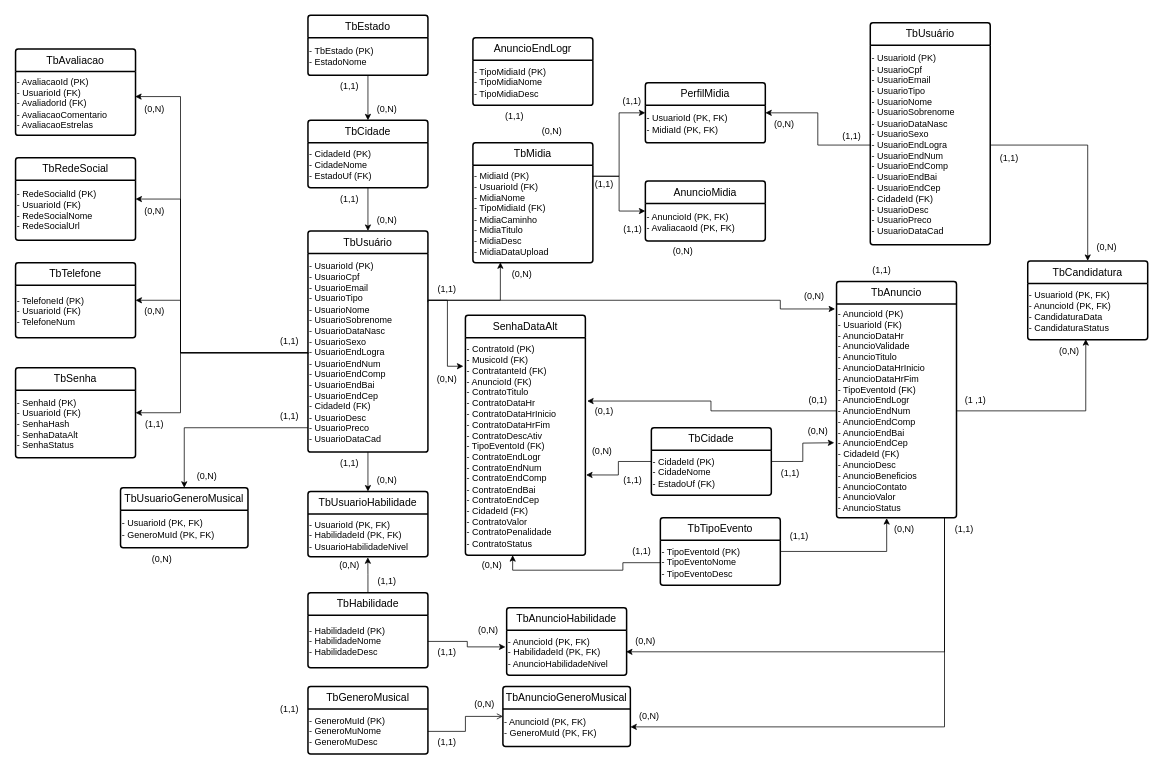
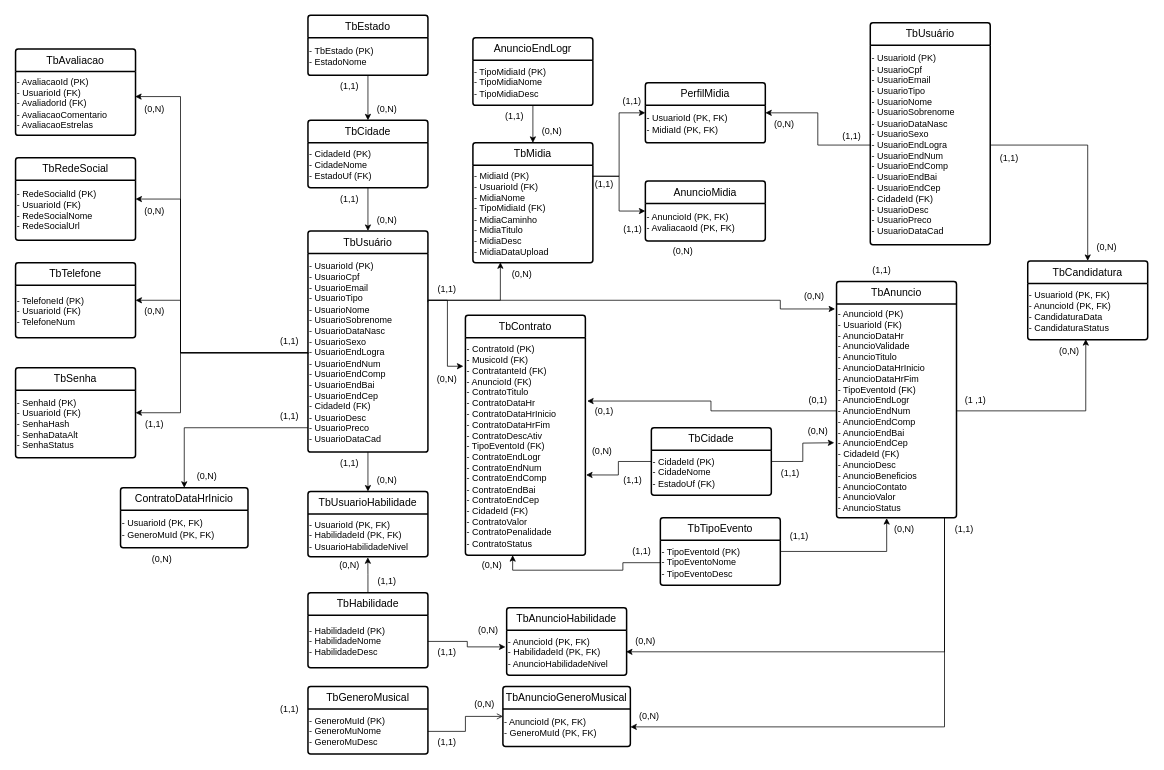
none -> (533, 136)
(525, 327) -> (525, 327)
(184, 499) -> (184, 499)
